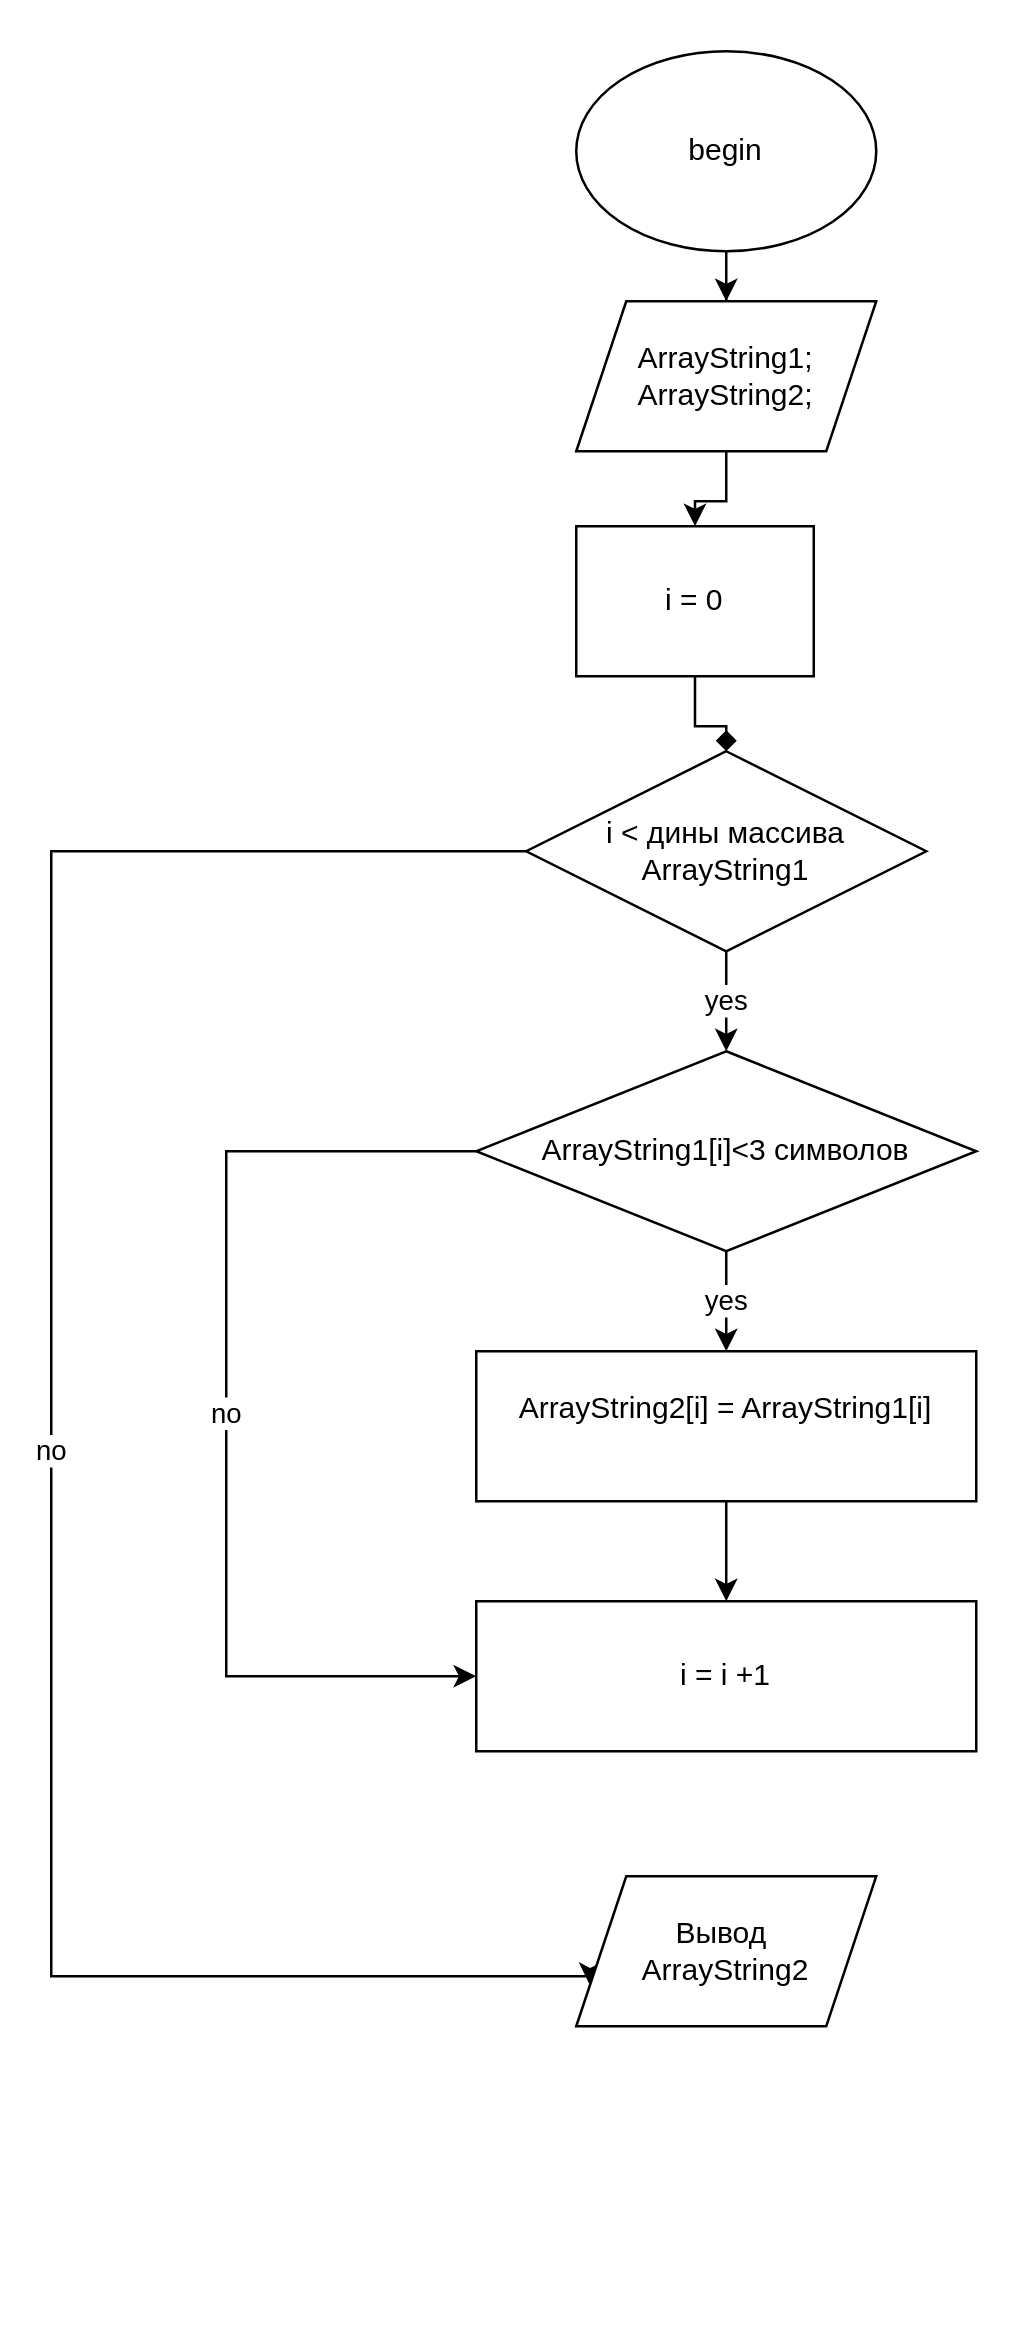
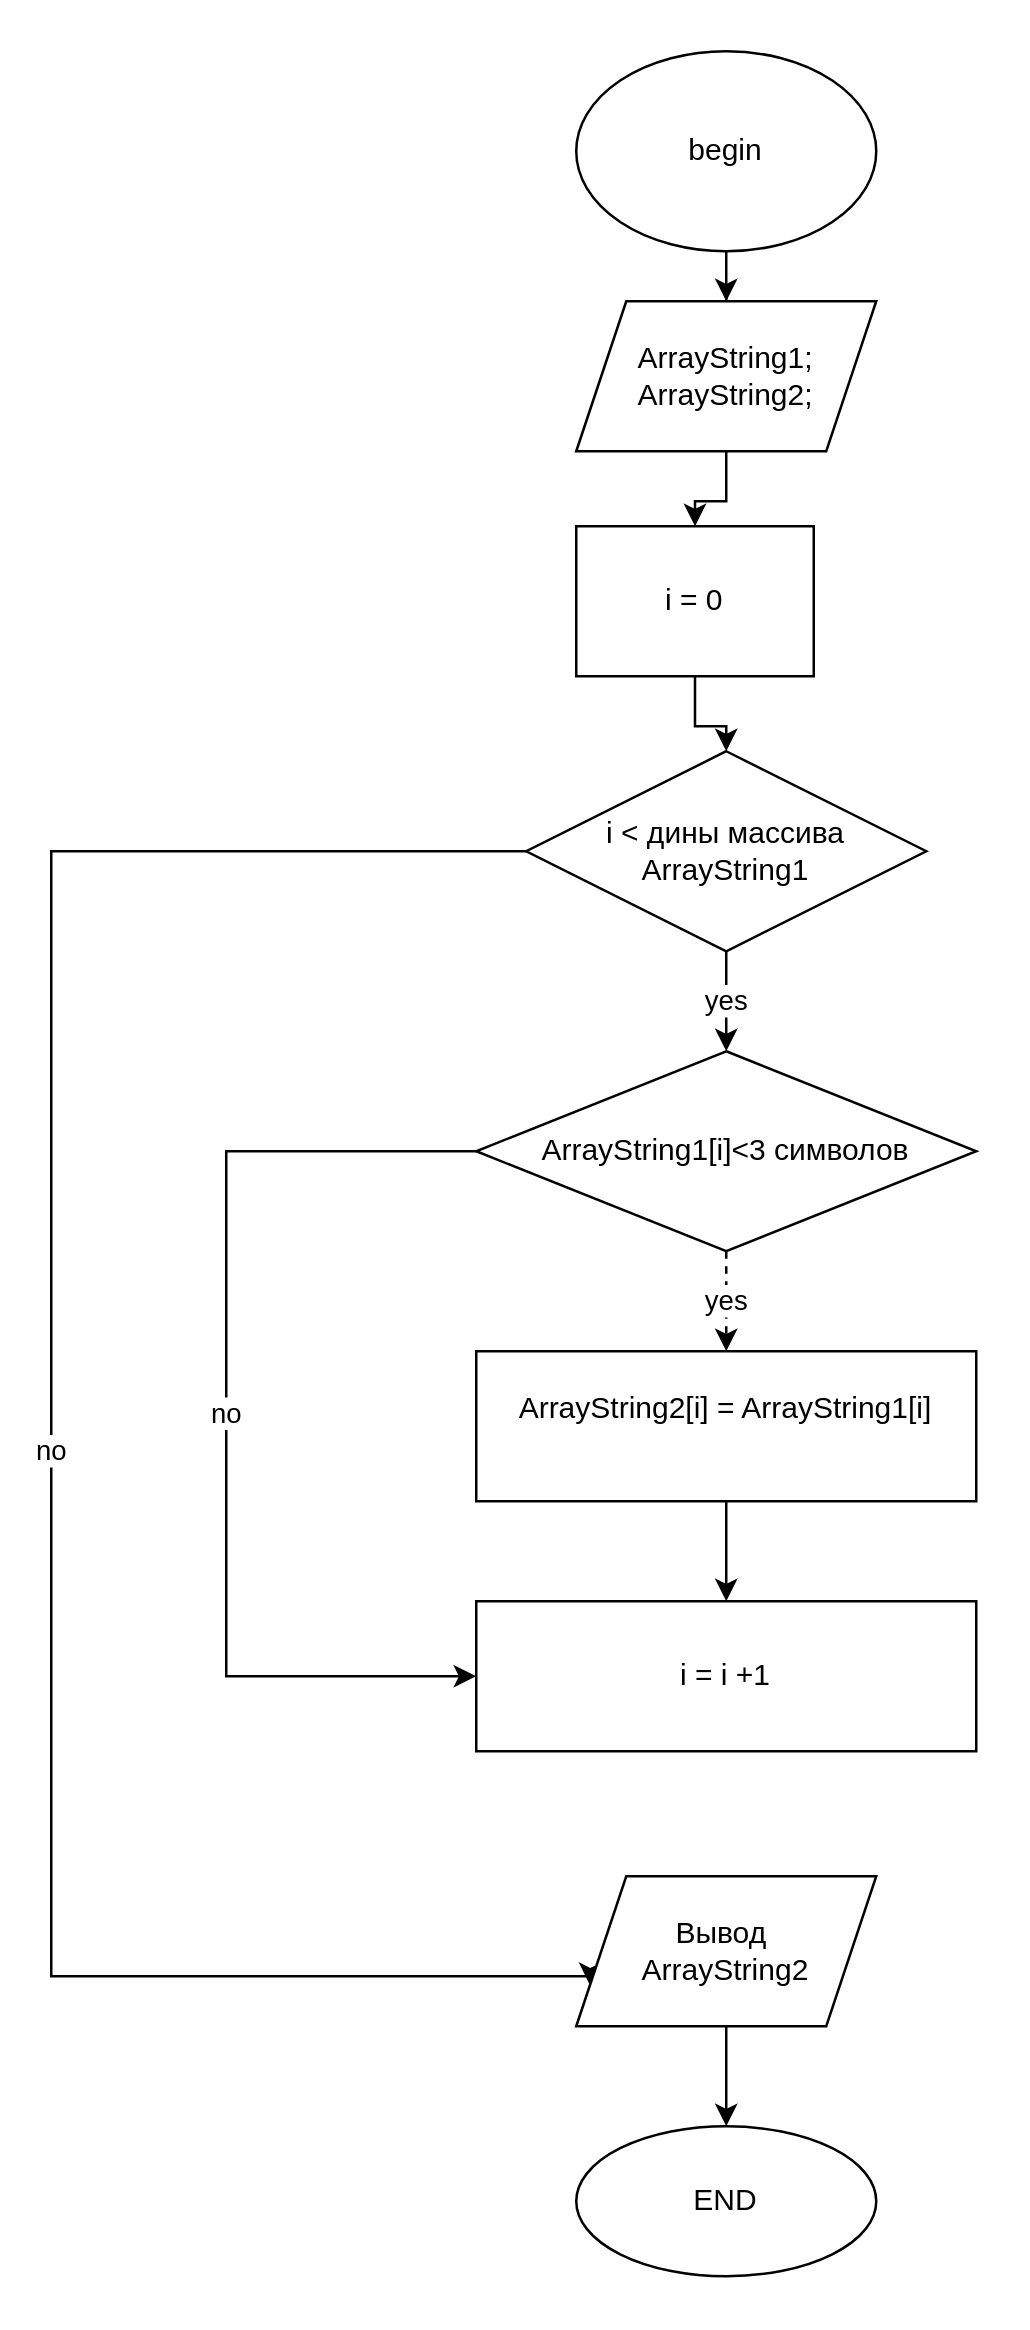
(726, 731) -> (726, 732)
(726, 1267) -> (726, 1267)
none -> (726, 2068)
none -> (726, 2201)
